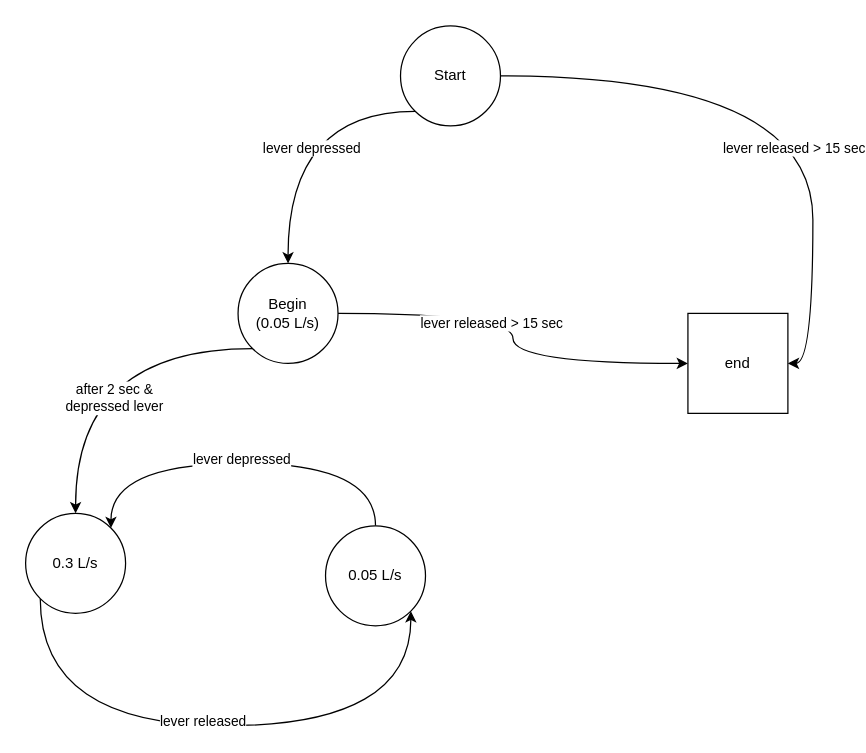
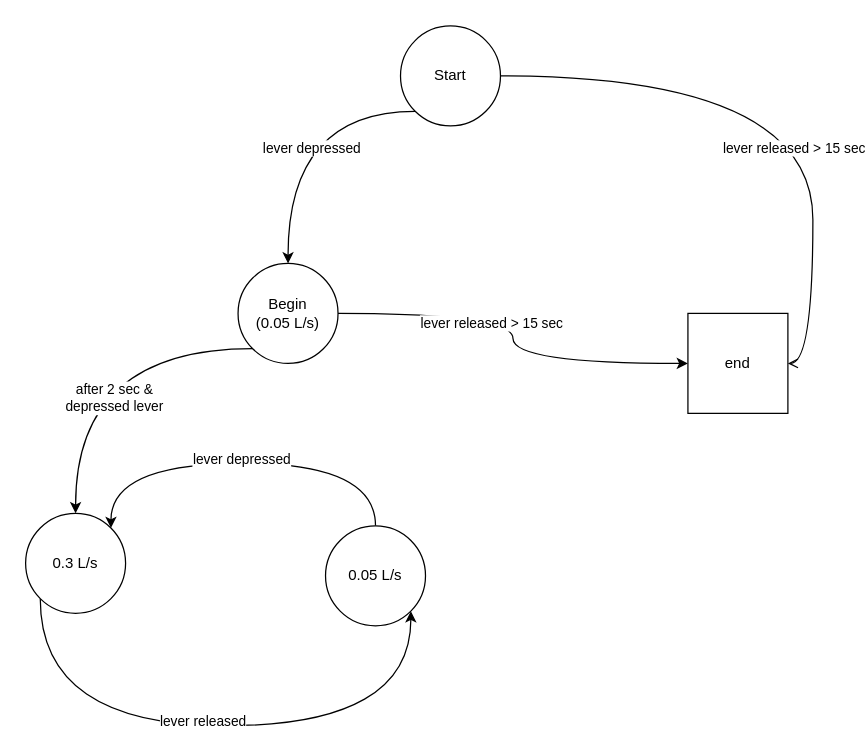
(809, 329) -> (807, 329)
